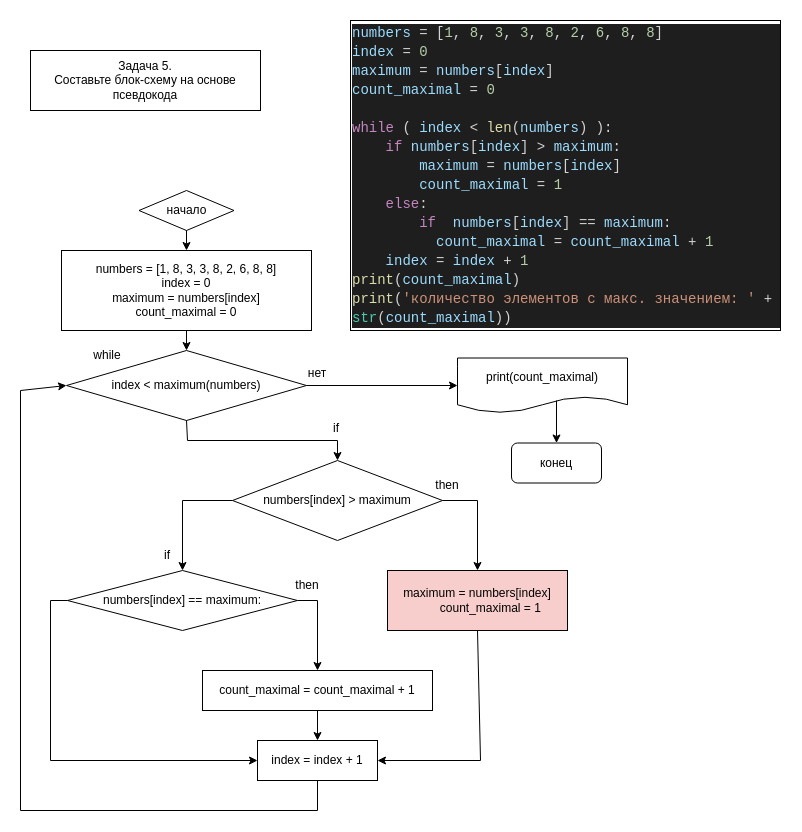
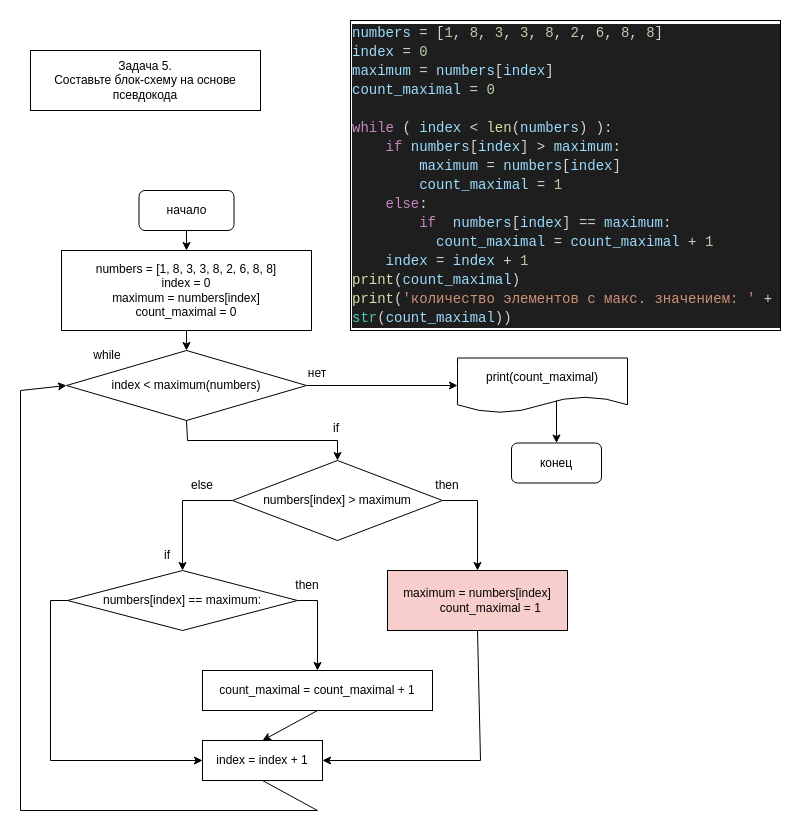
(187, 211) -> (187, 211)
none -> (203, 486)
(318, 761) -> (263, 761)
